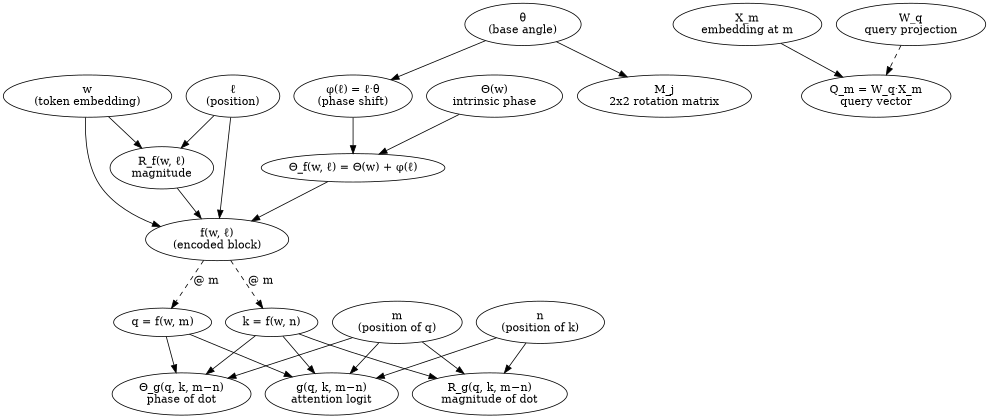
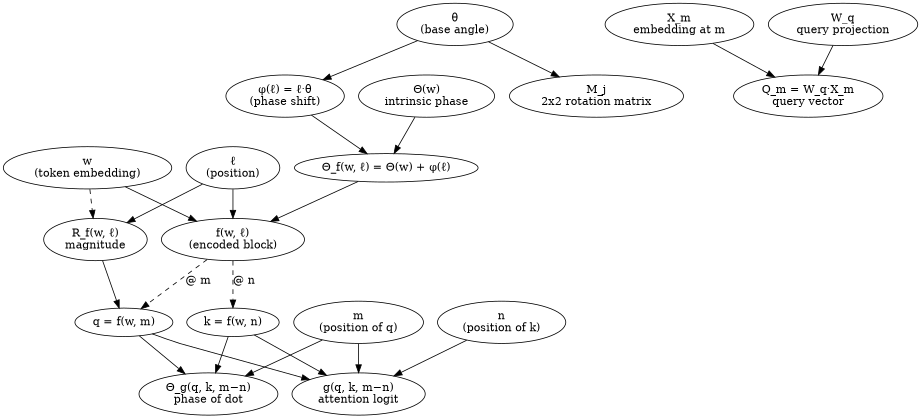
(895, 57) -> (827, 57)
(122, 130) -> (91, 200)
(187, 200) -> (110, 281)
(261, 281) -> (244, 281)
(490, 394) -> none
